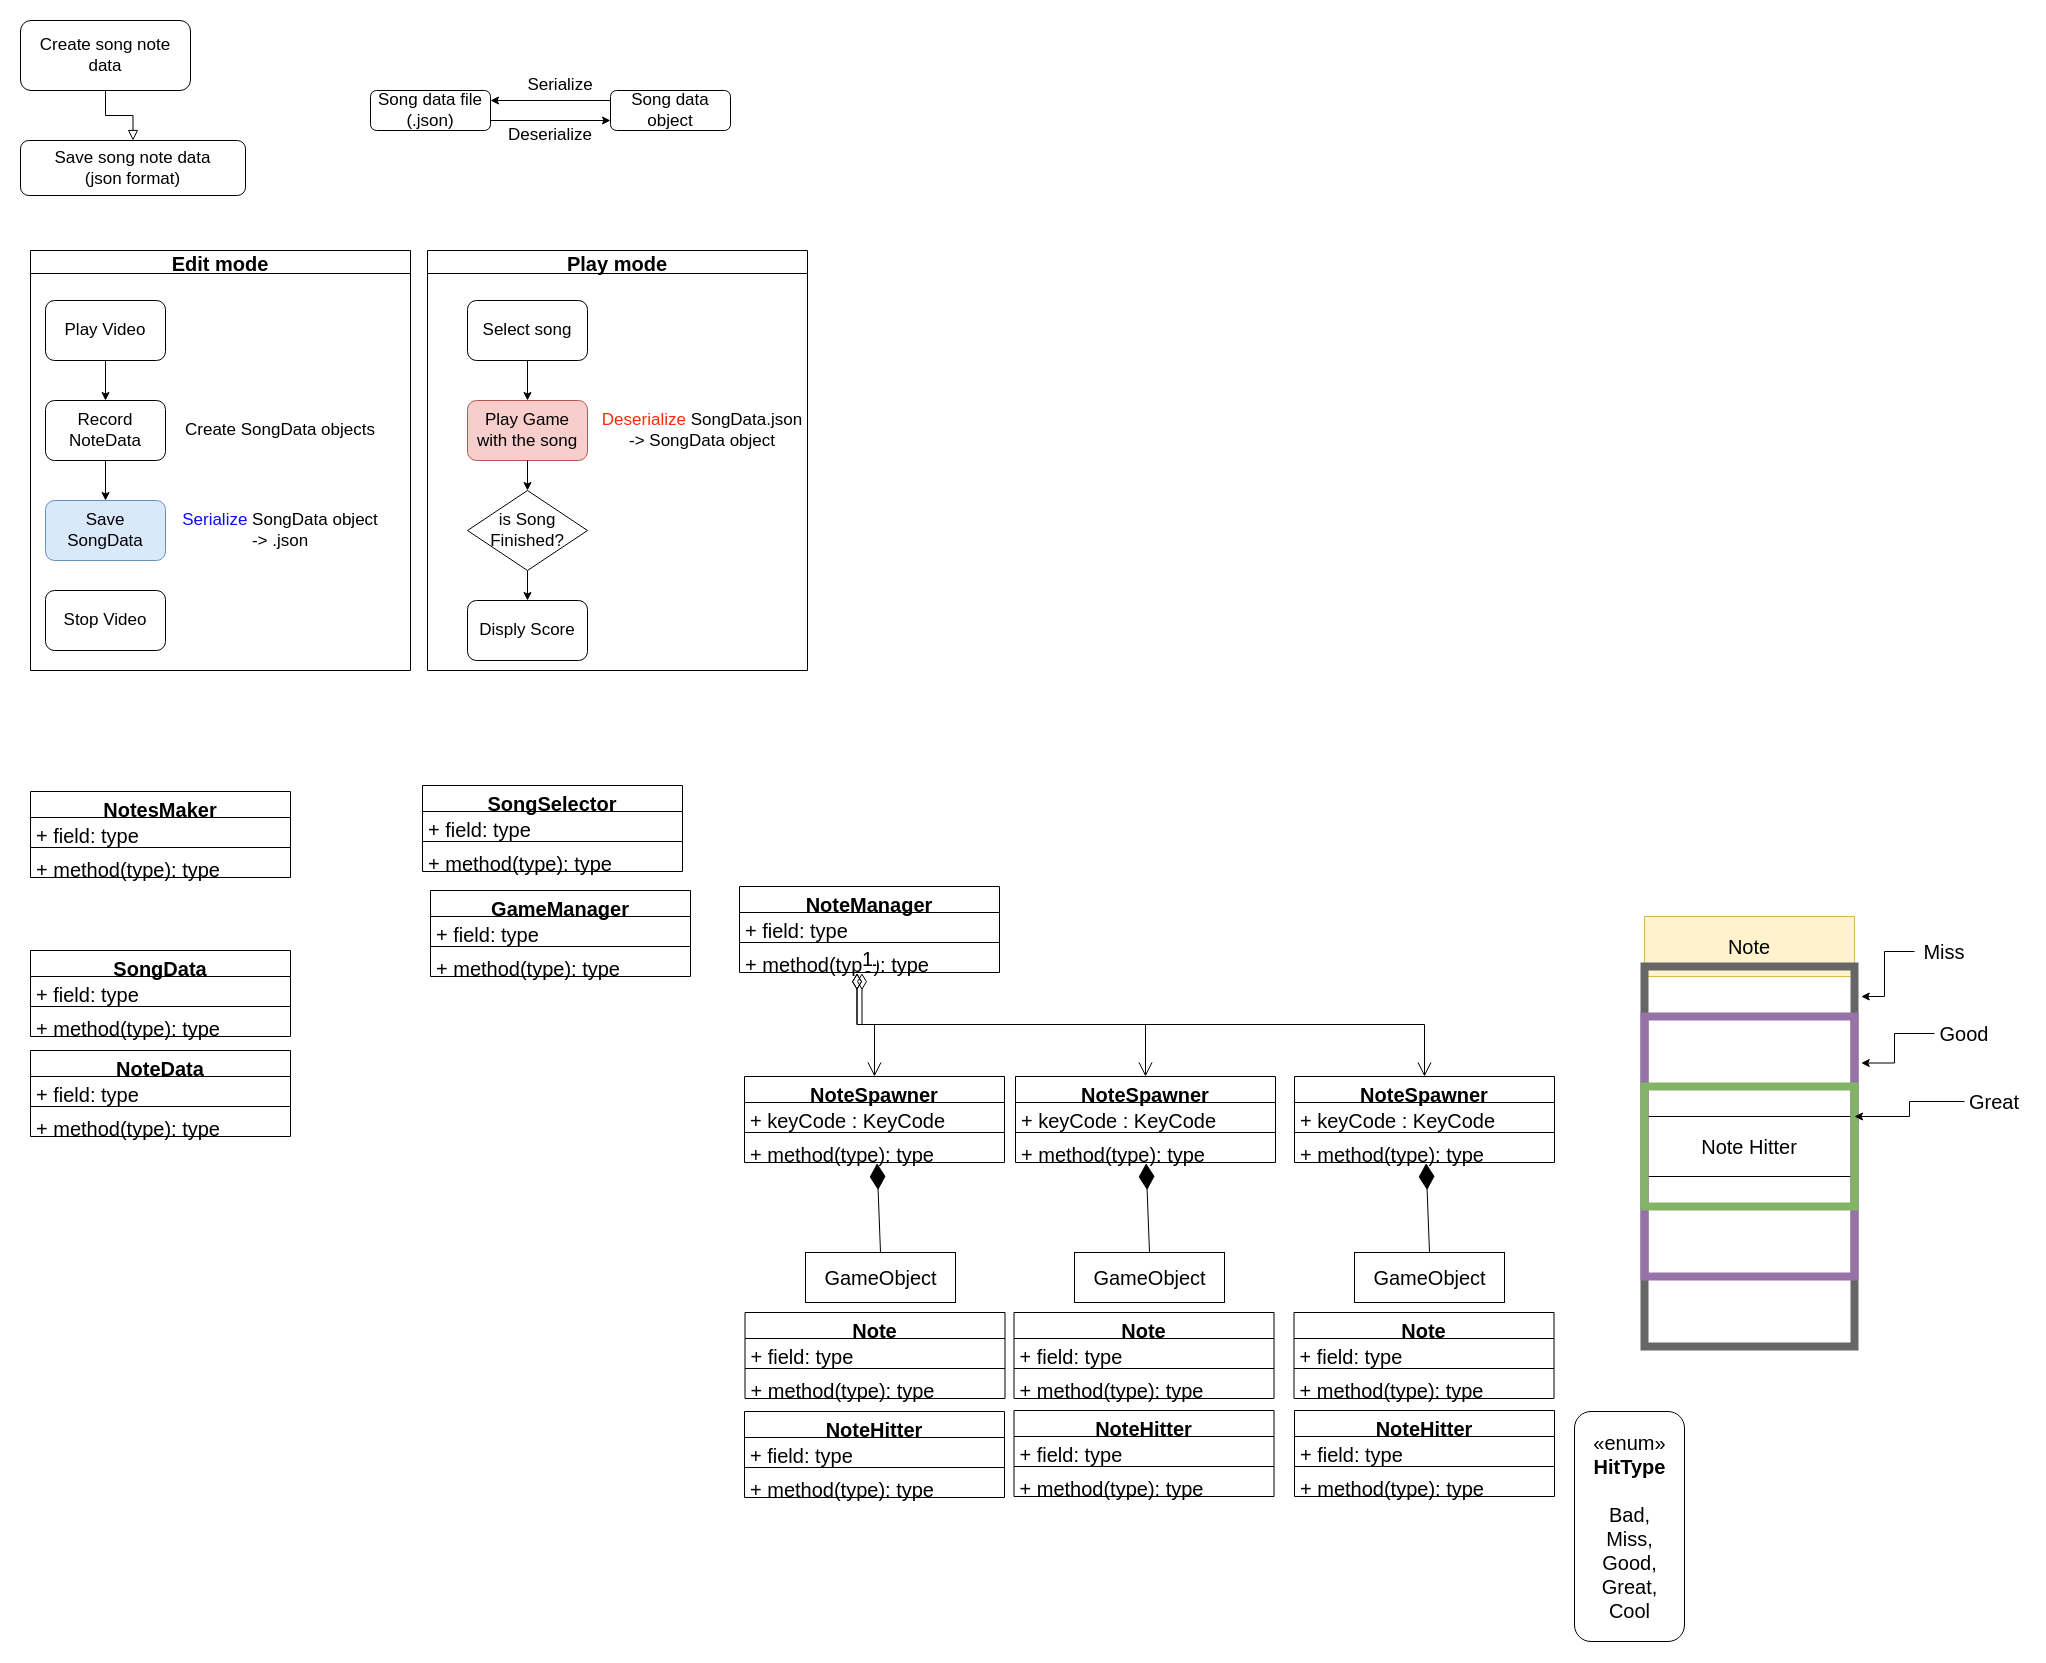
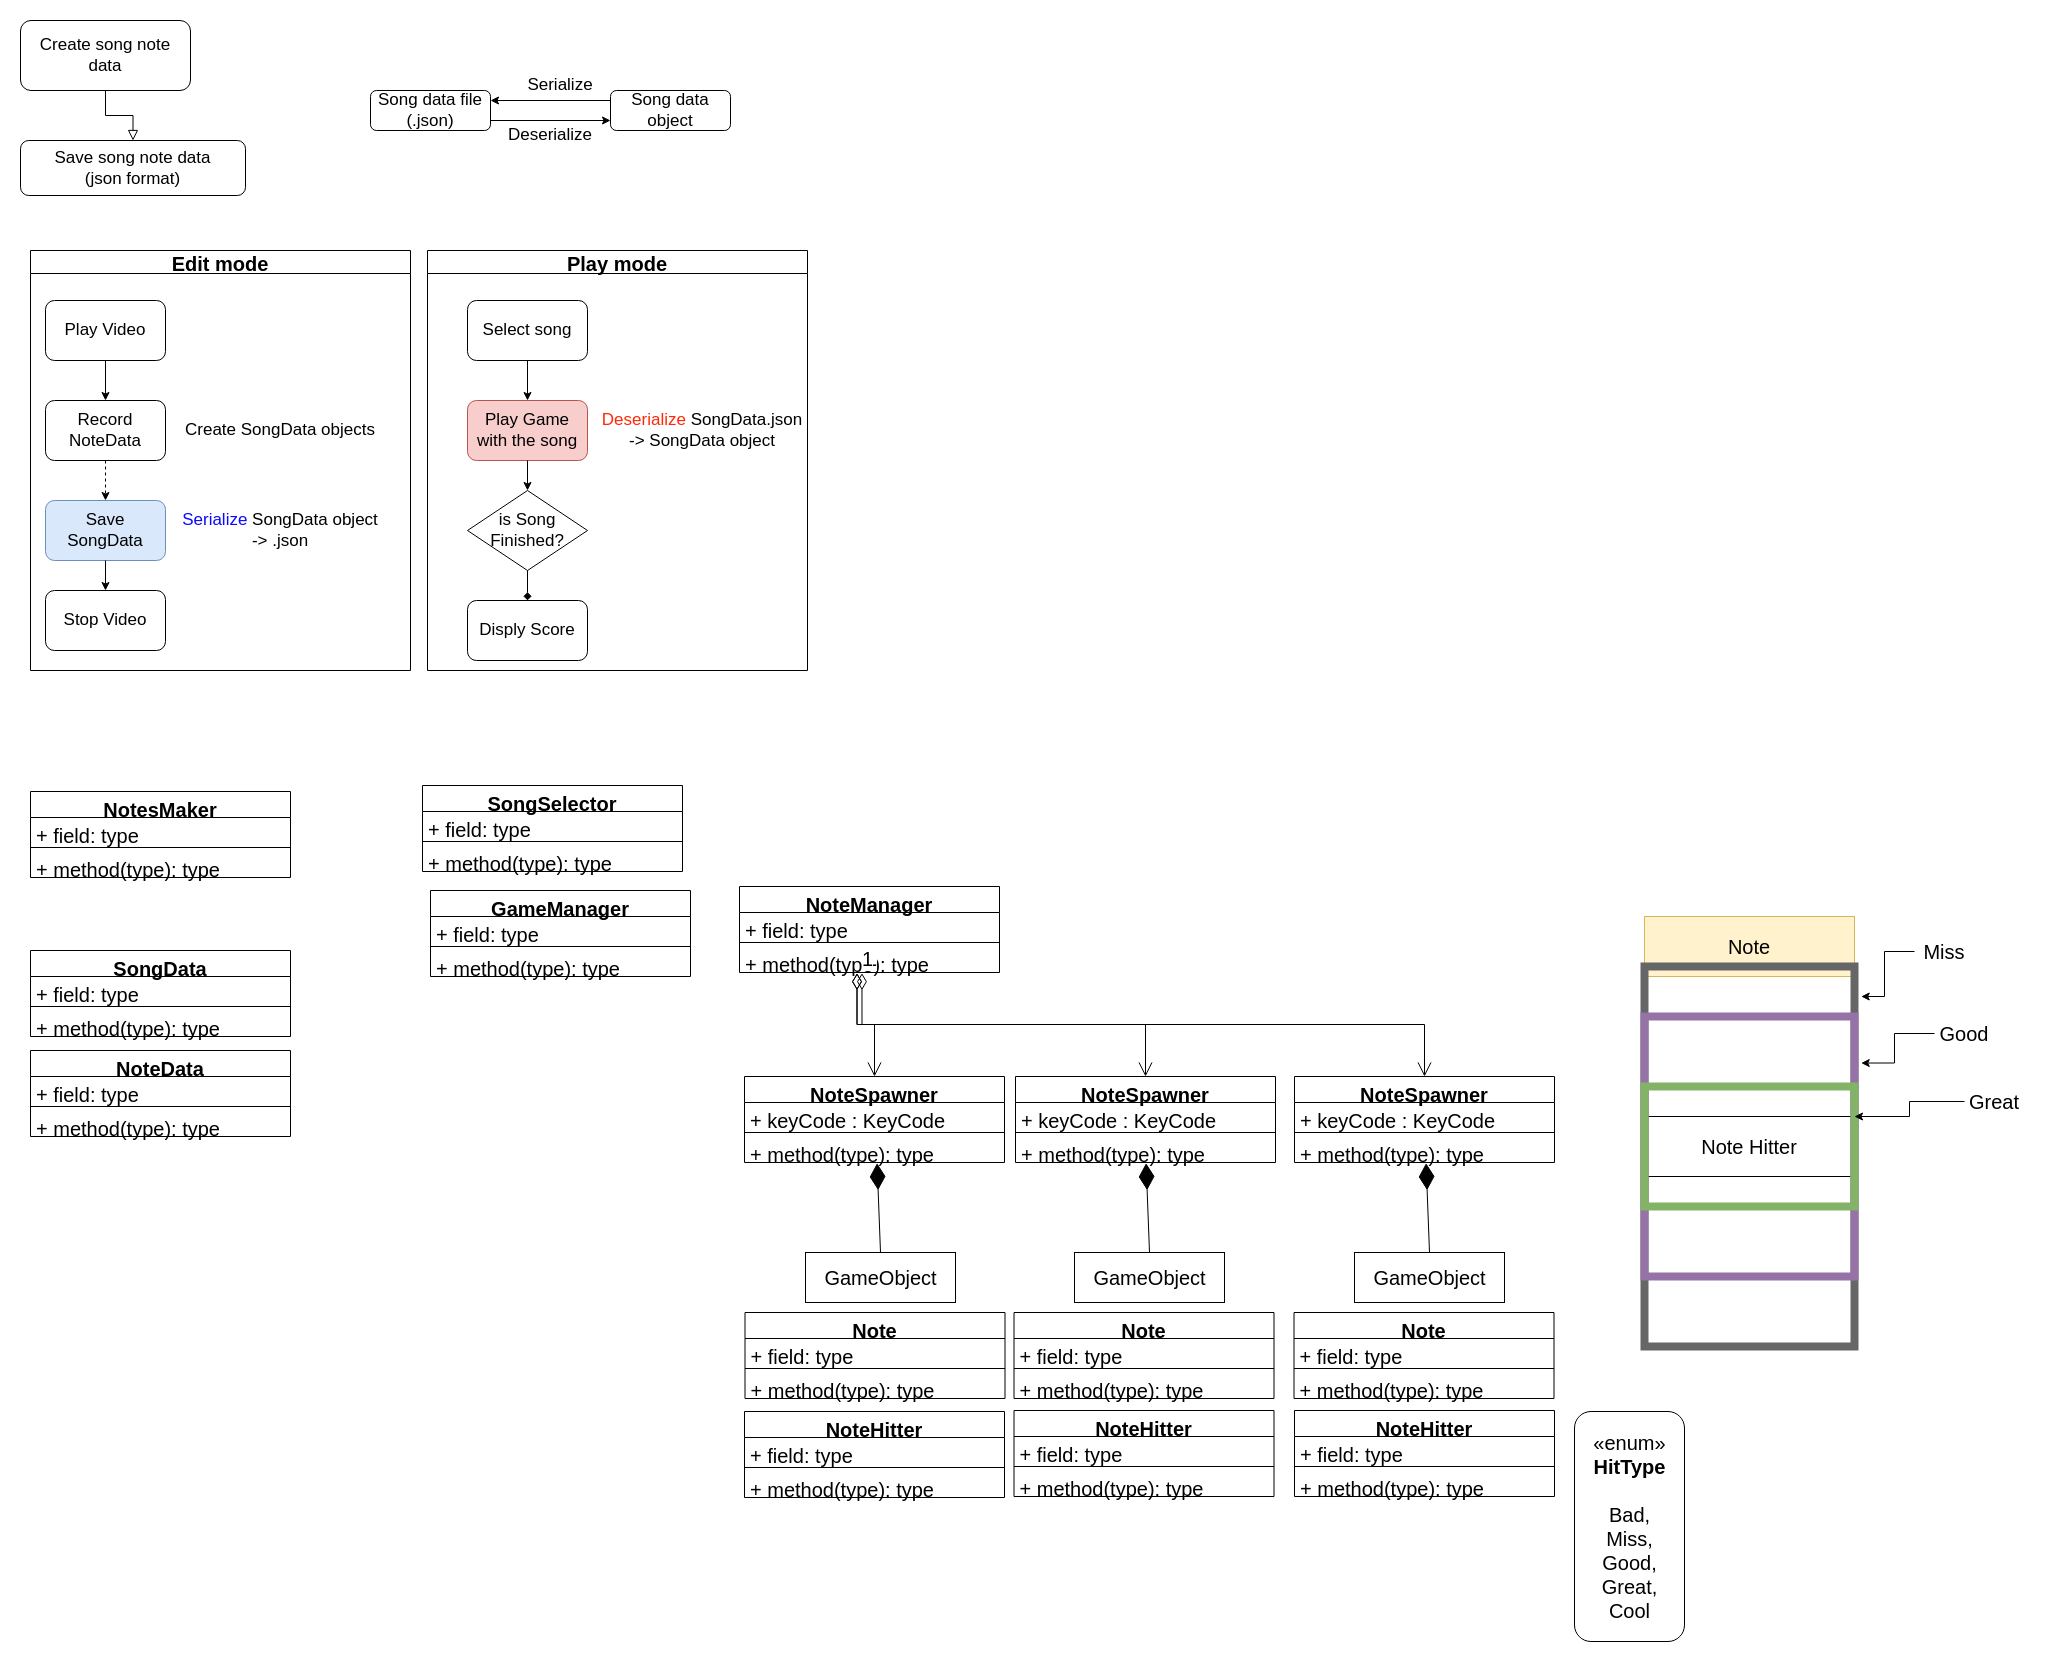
(106, 477) -> (106, 477)
none -> (106, 572)
(528, 592) -> (528, 591)
